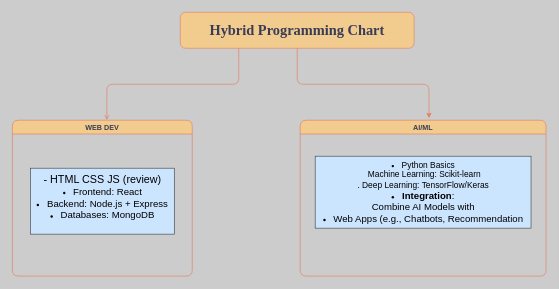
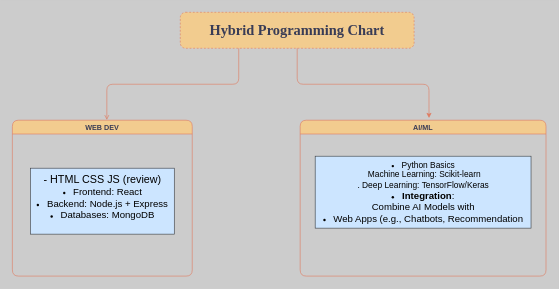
(297, 30) -> (297, 30)
